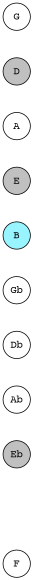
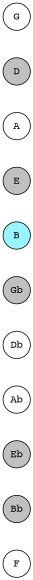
(17, 290) -> (17, 290)
none -> (17, 509)
